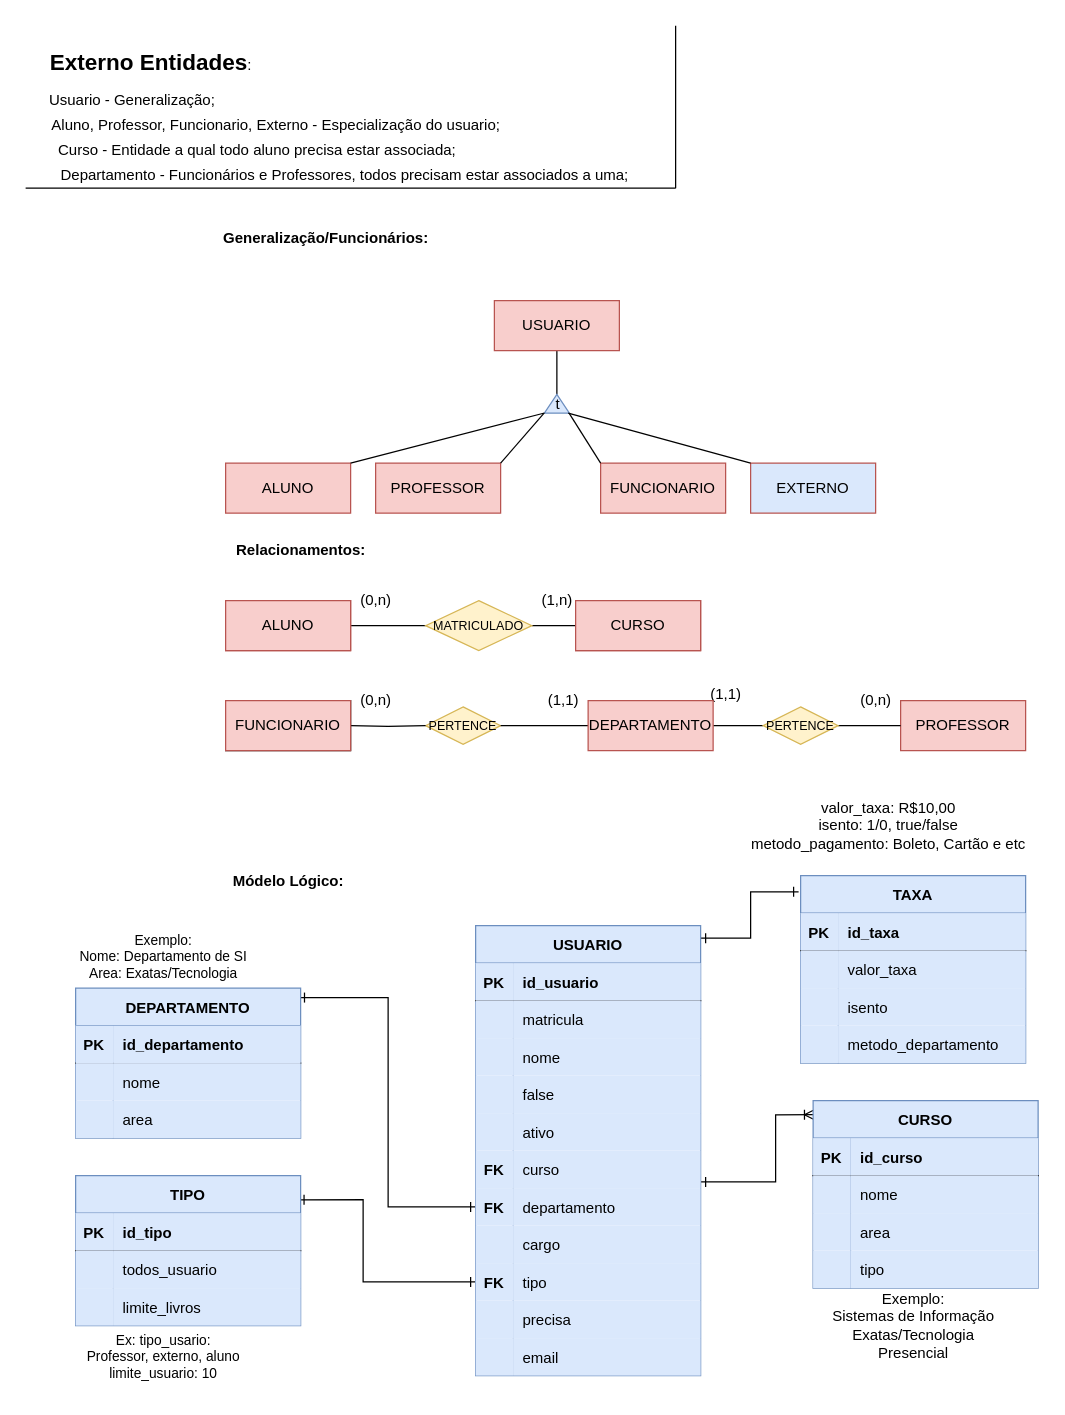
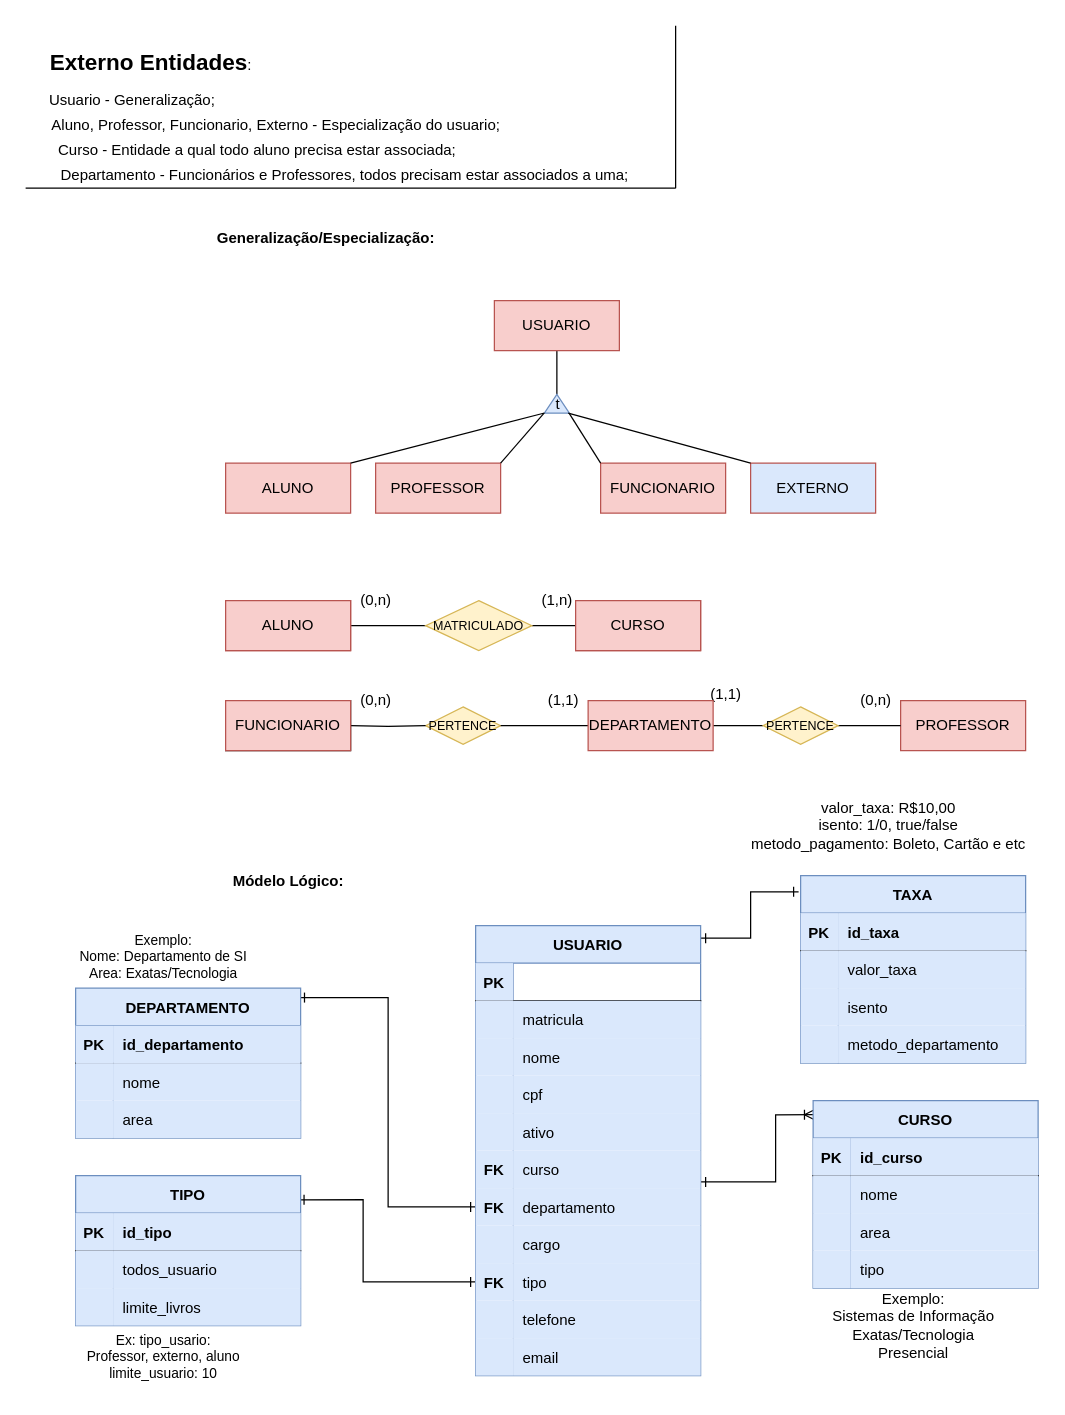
(326, 238) -> (326, 238)
(301, 551) -> none
(607, 982) -> none
(542, 1095) -> (535, 1095)
(550, 1320) -> (554, 1320)
